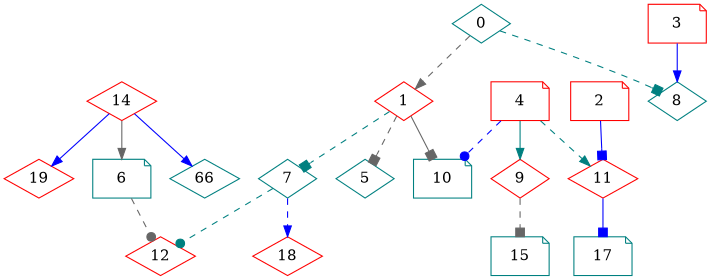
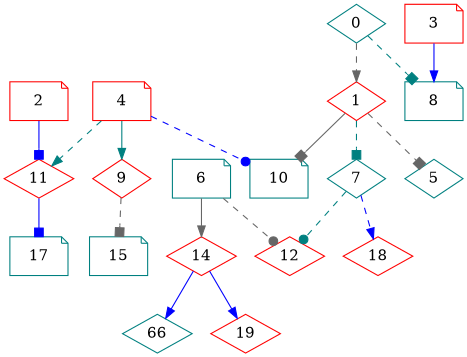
(677, 101) -> (434, 101)
(122, 135) -> (201, 212)
